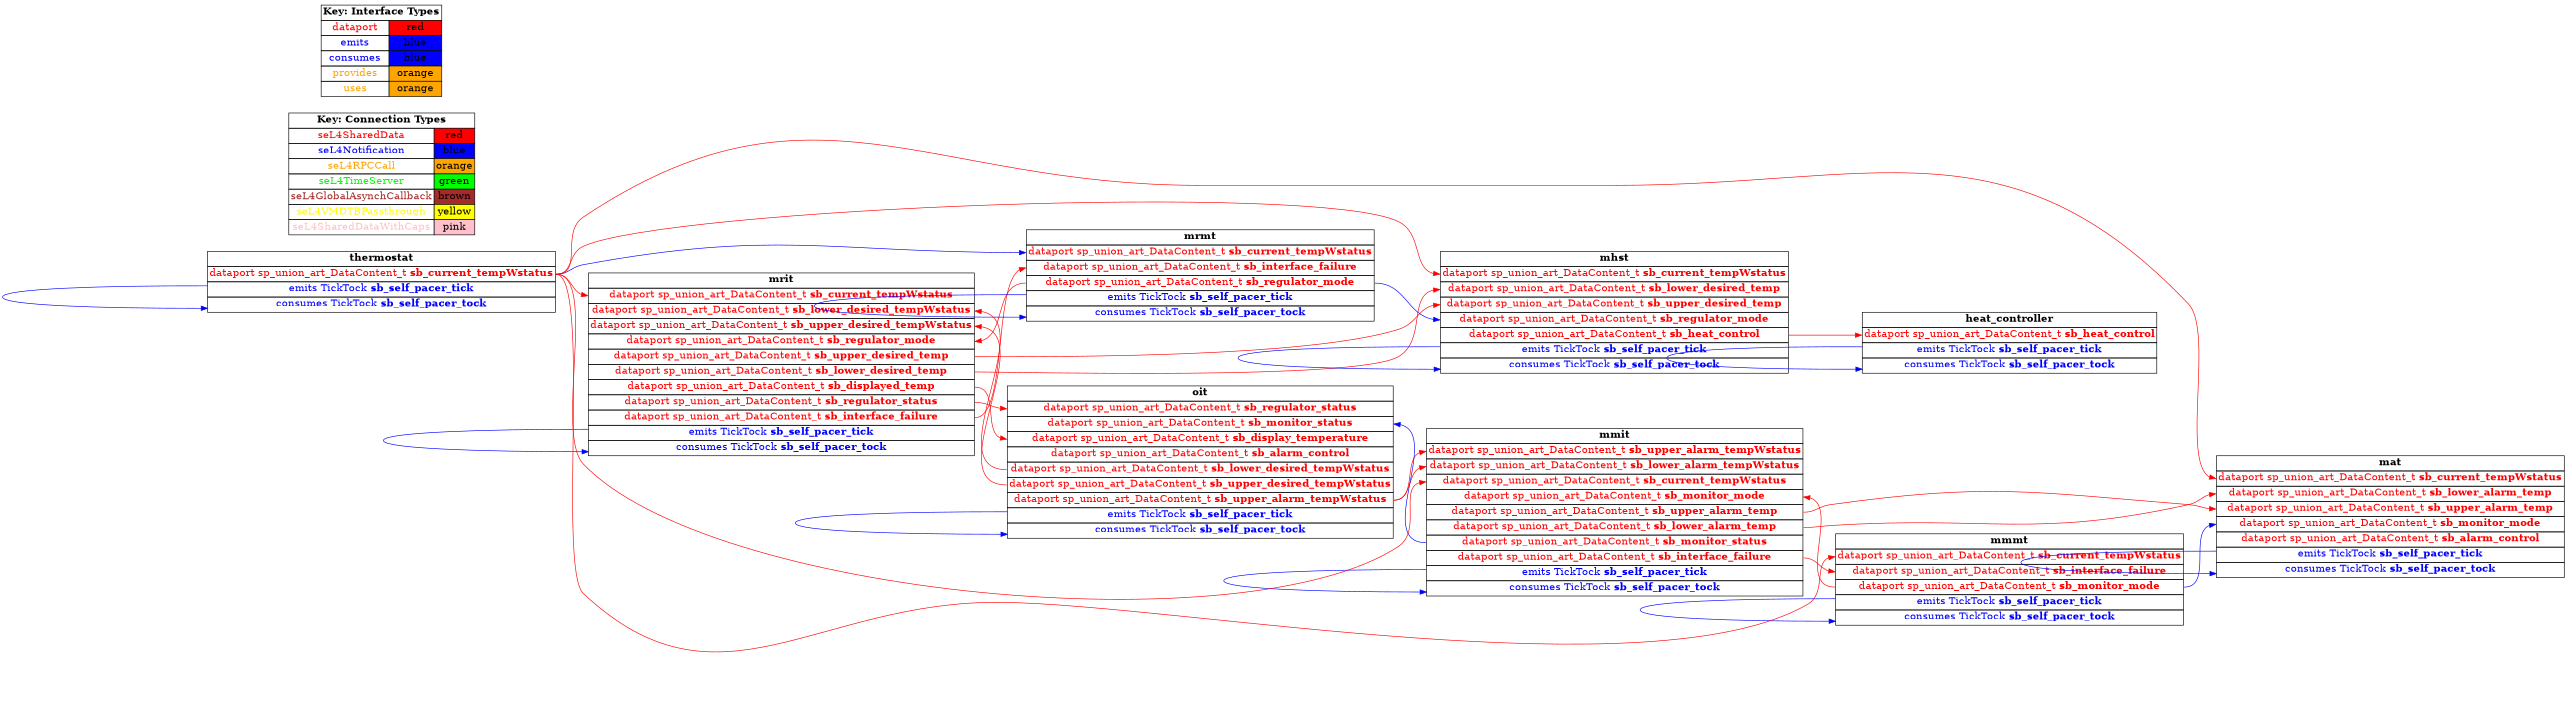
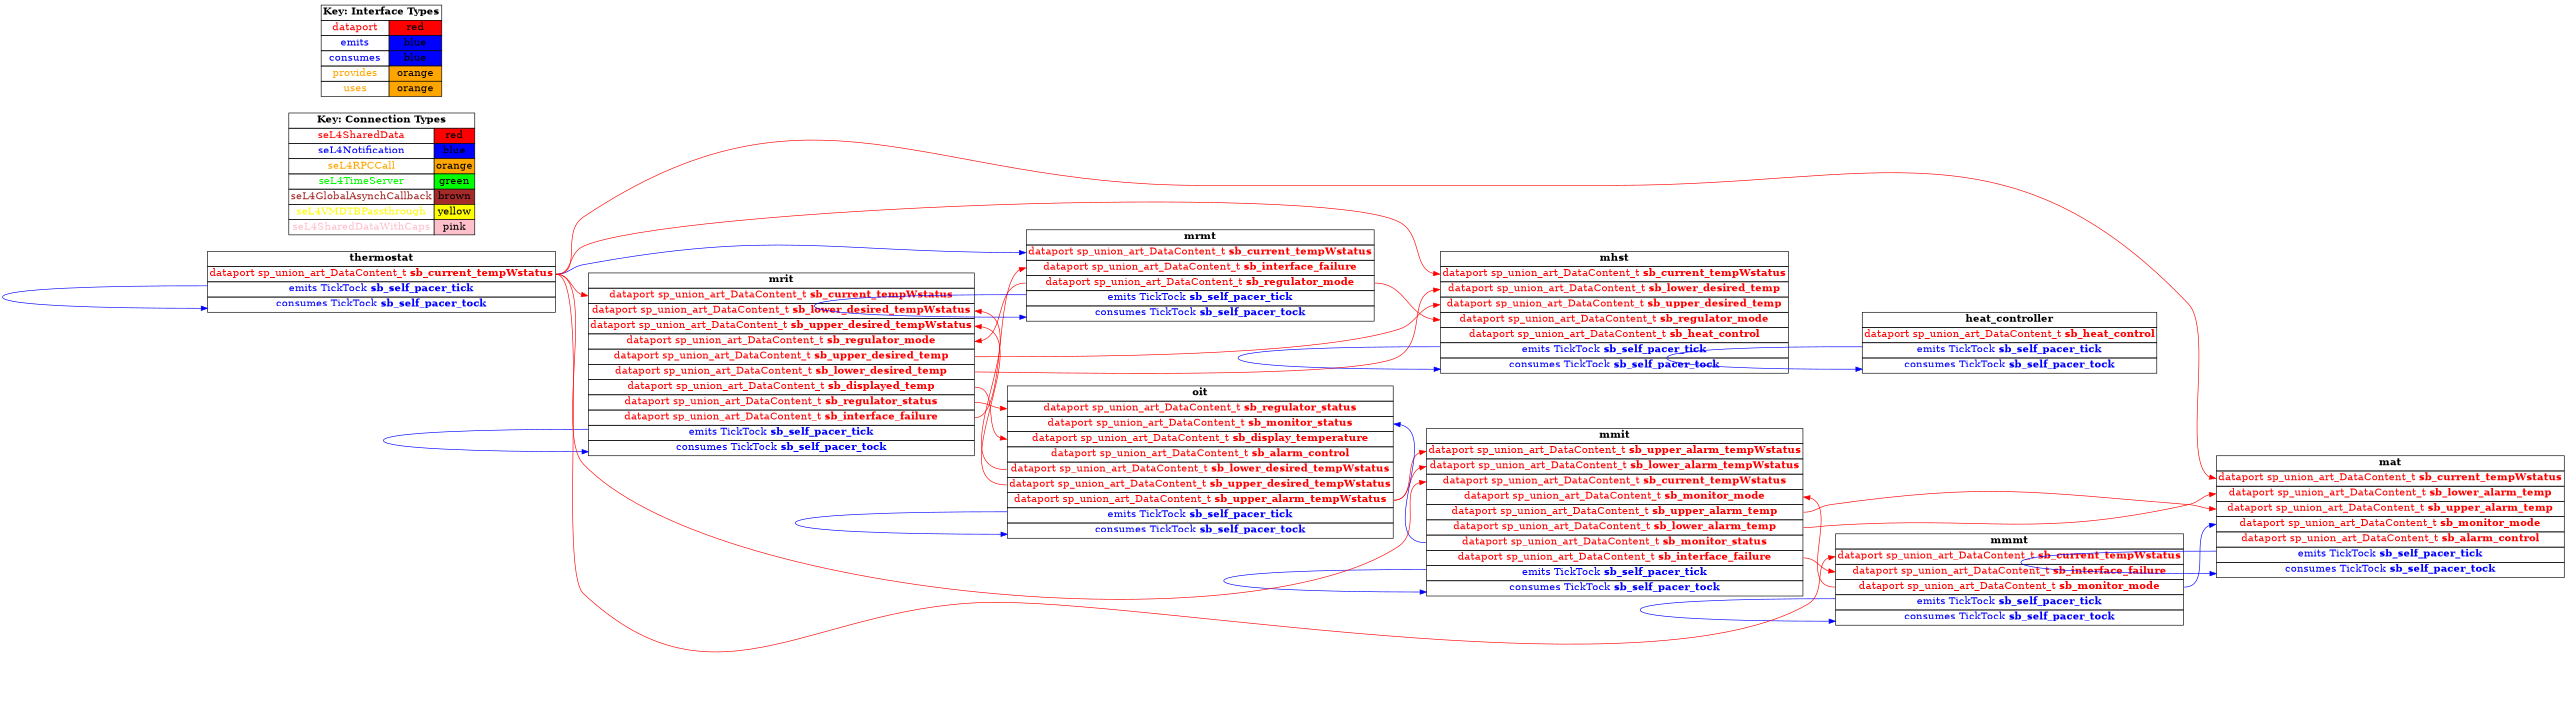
(1405, 299) -> (1405, 299)
(1822, 335) -> none
